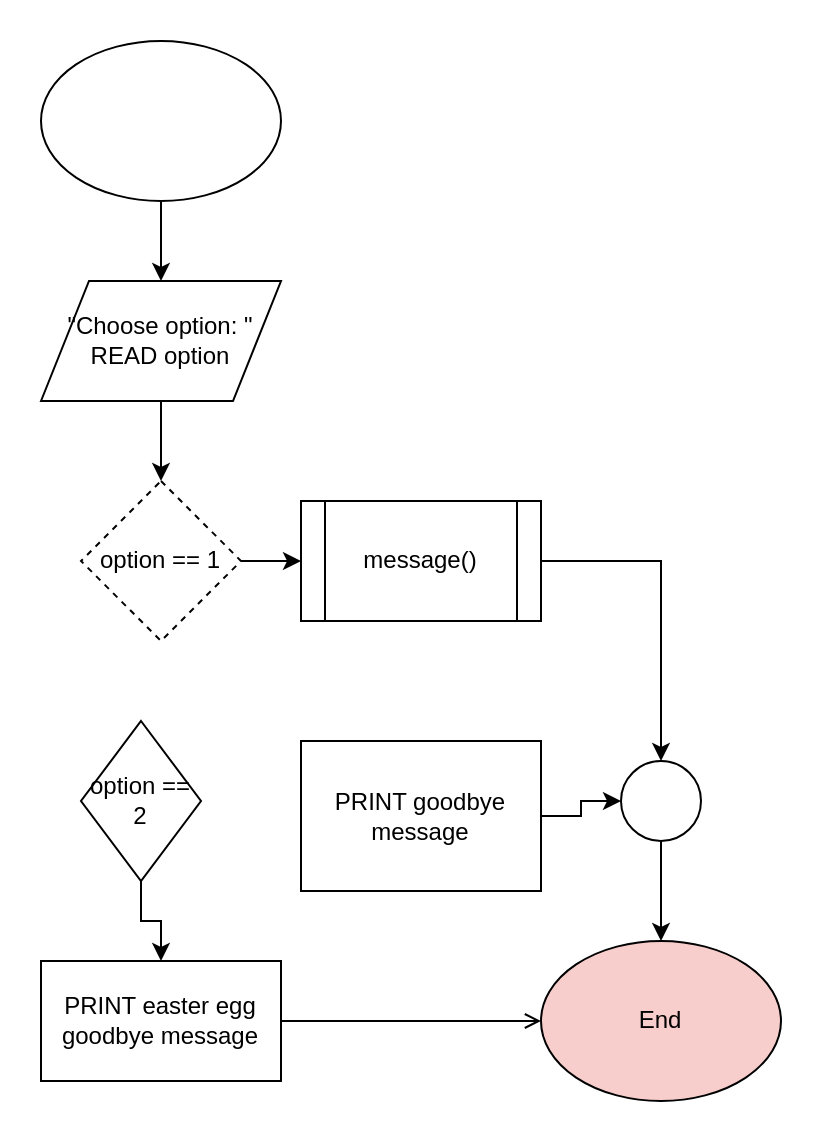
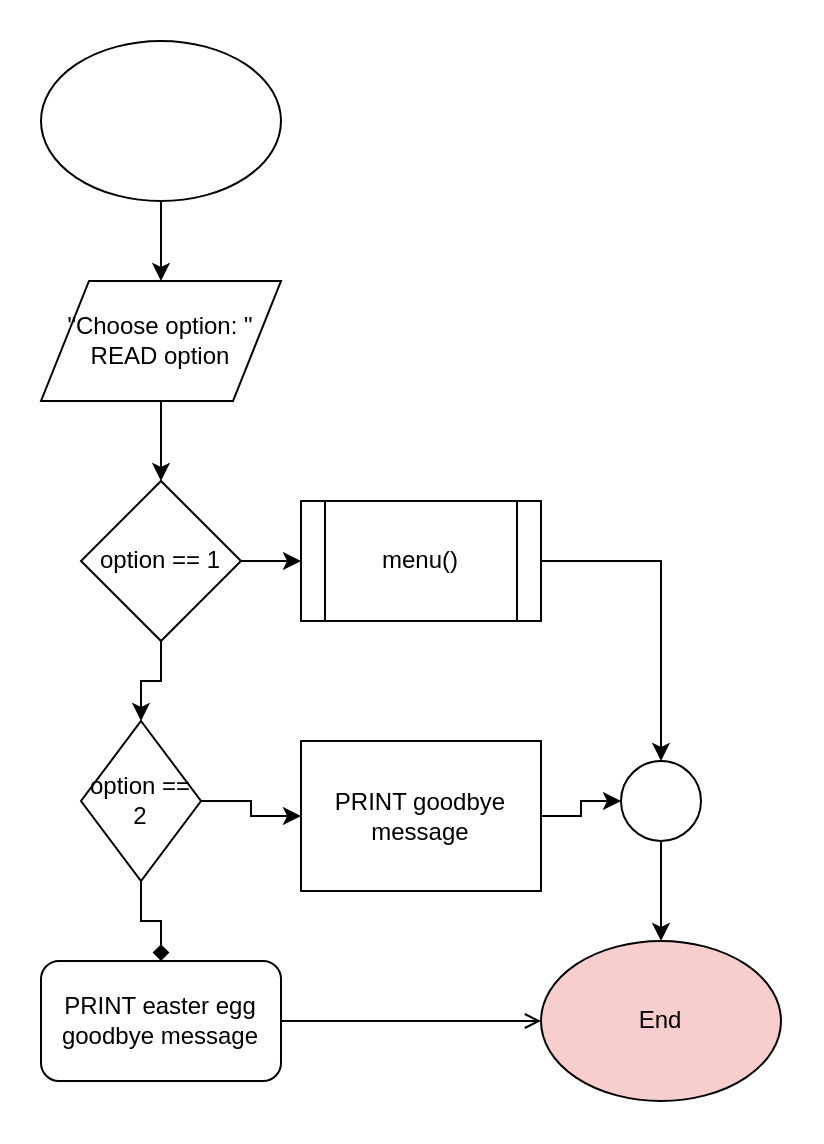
(161, 561) -> (161, 561)
(421, 561) -> (421, 561)
none -> (158, 681)
none -> (251, 802)
(161, 946) -> (161, 945)
(161, 1021) -> (161, 1021)
